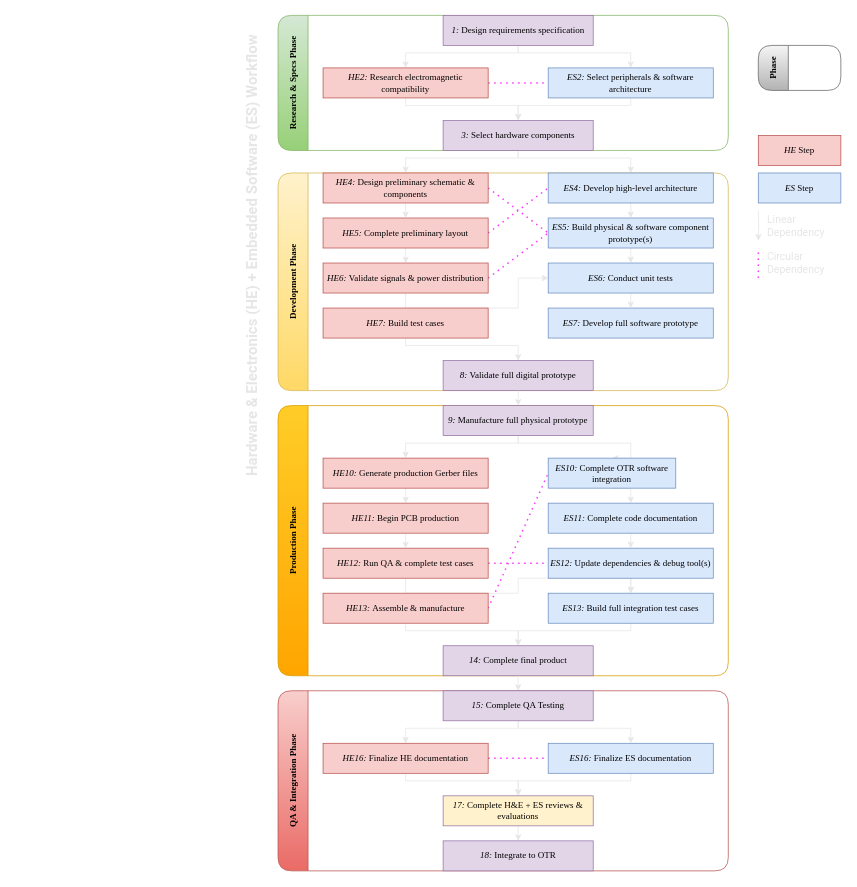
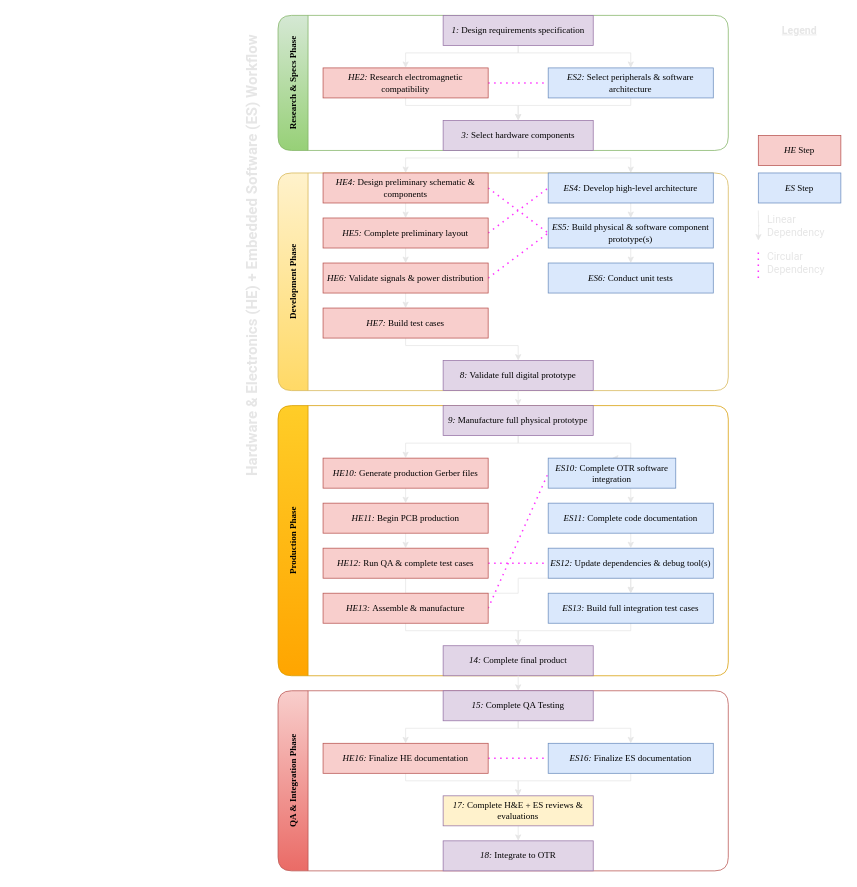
none -> (799, 30)
(799, 68) -> none
(630, 301) -> none
(405, 303) -> (405, 301)
(630, 323) -> none
